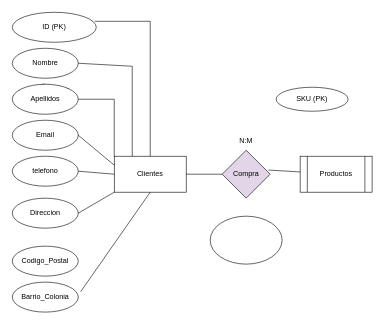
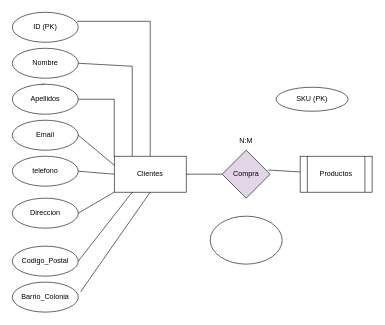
(54, 27) -> (45, 27)
none -> (105, 227)
